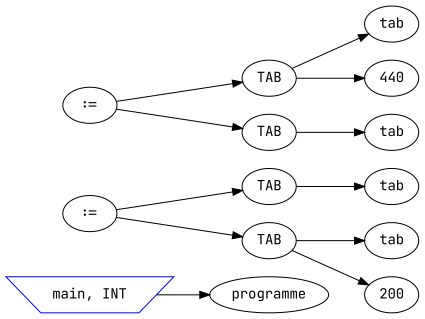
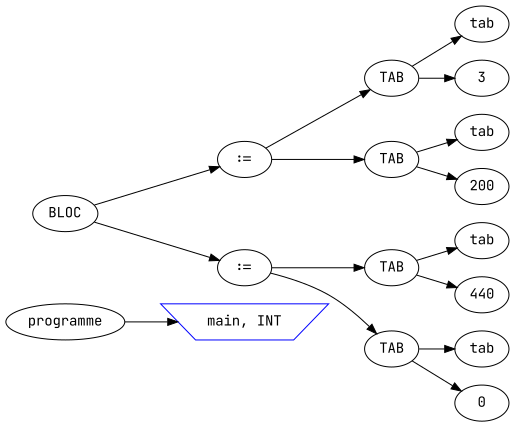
none -> (482, 78)
none -> (65, 214)
(178, 295) -> (146, 322)
none -> (482, 403)
